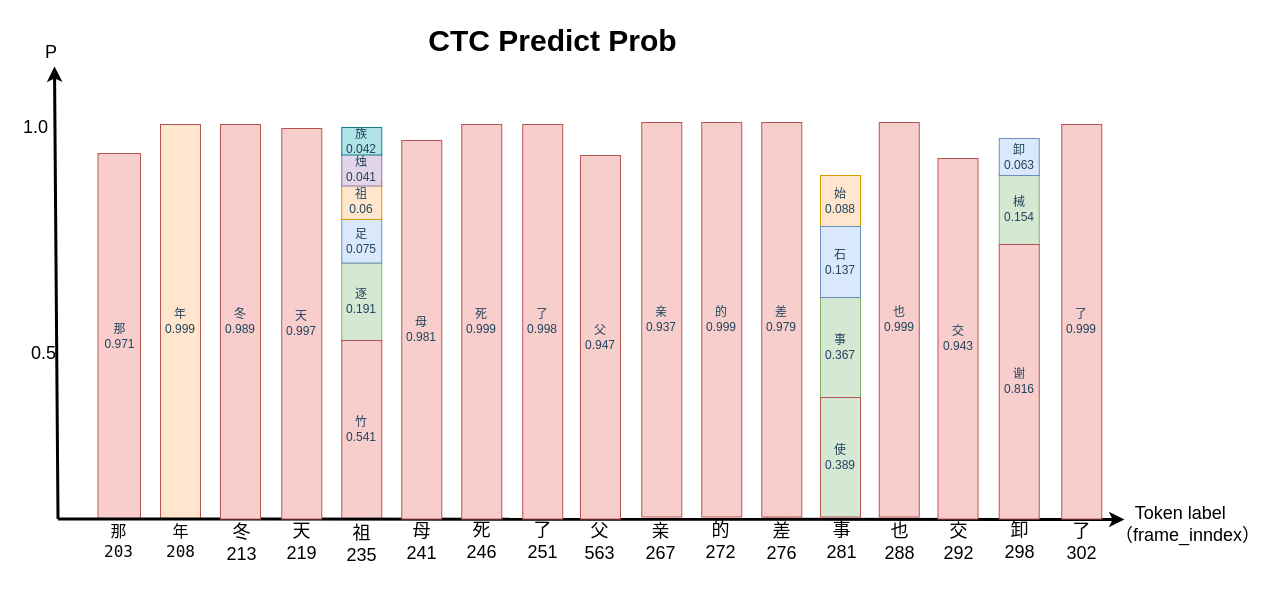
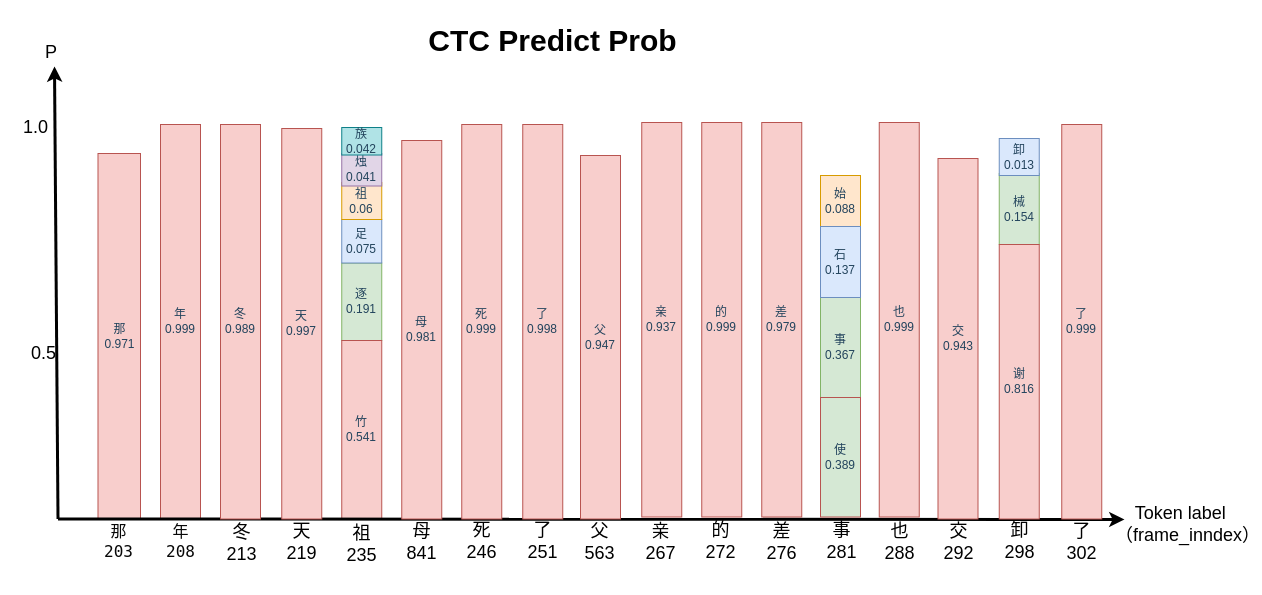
(1020, 158) -> (1020, 158)
(181, 322) -> (181, 322)
(422, 543) -> (422, 543)
